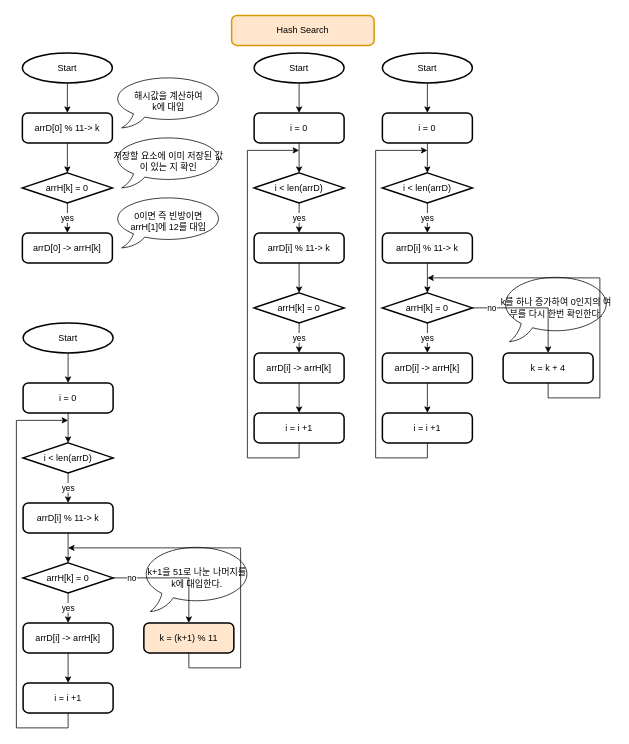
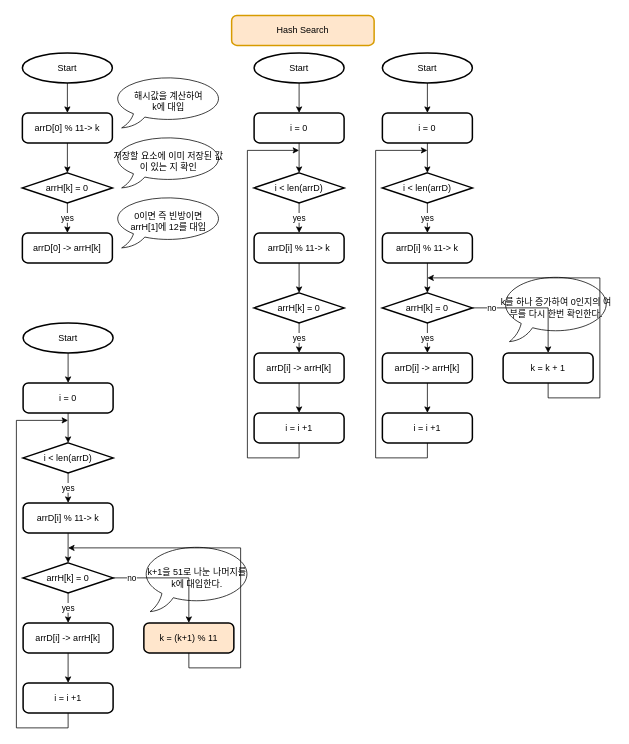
(548, 368) -> (548, 368)
